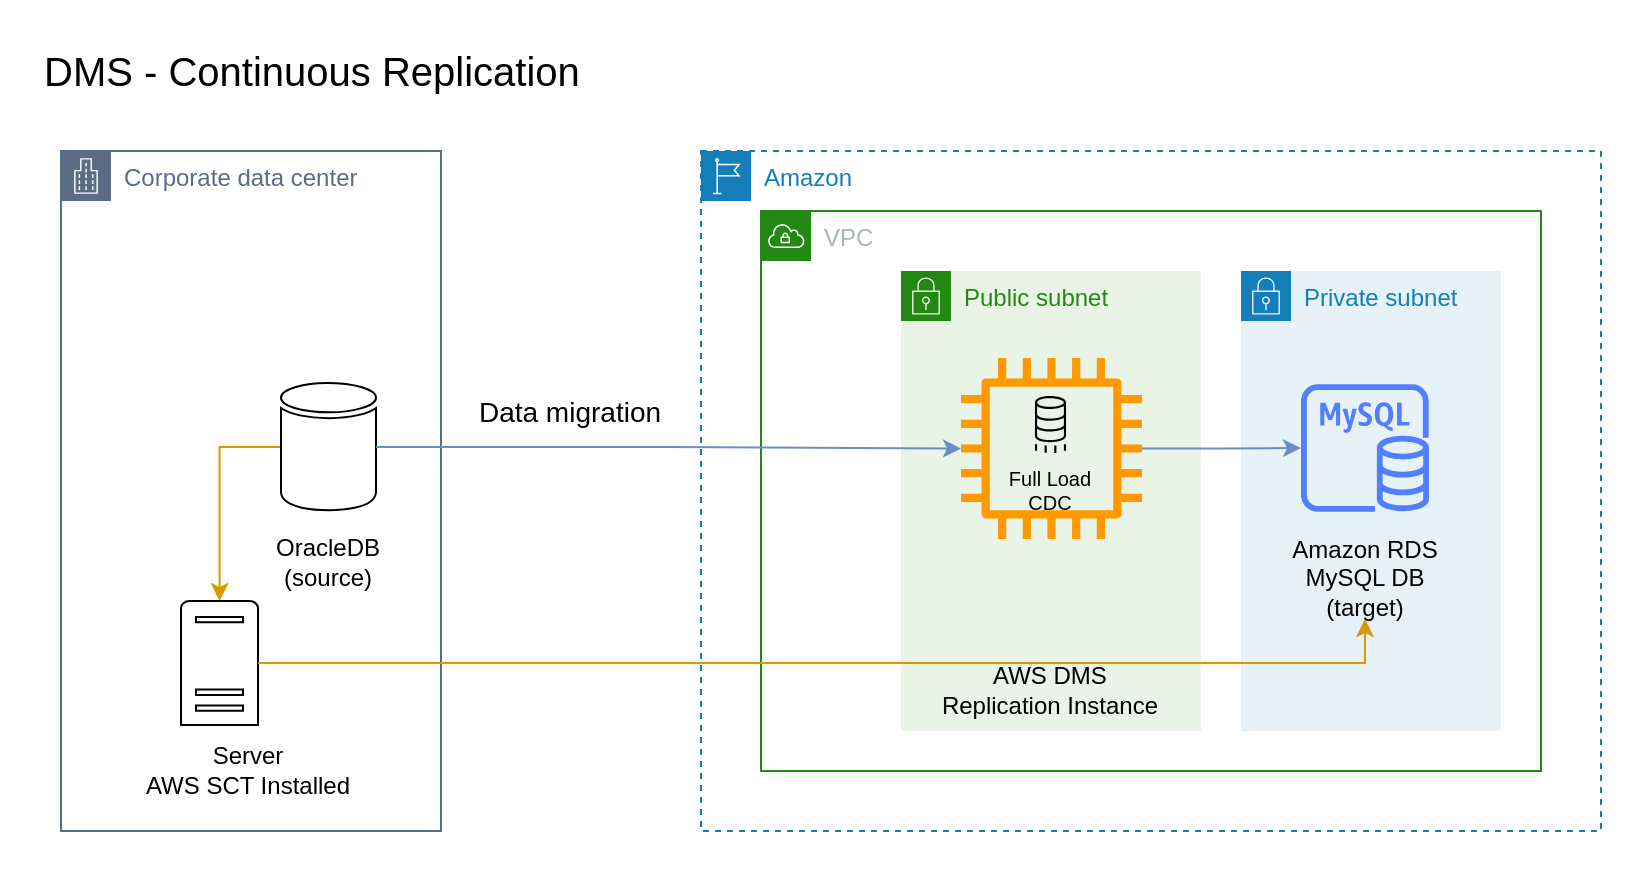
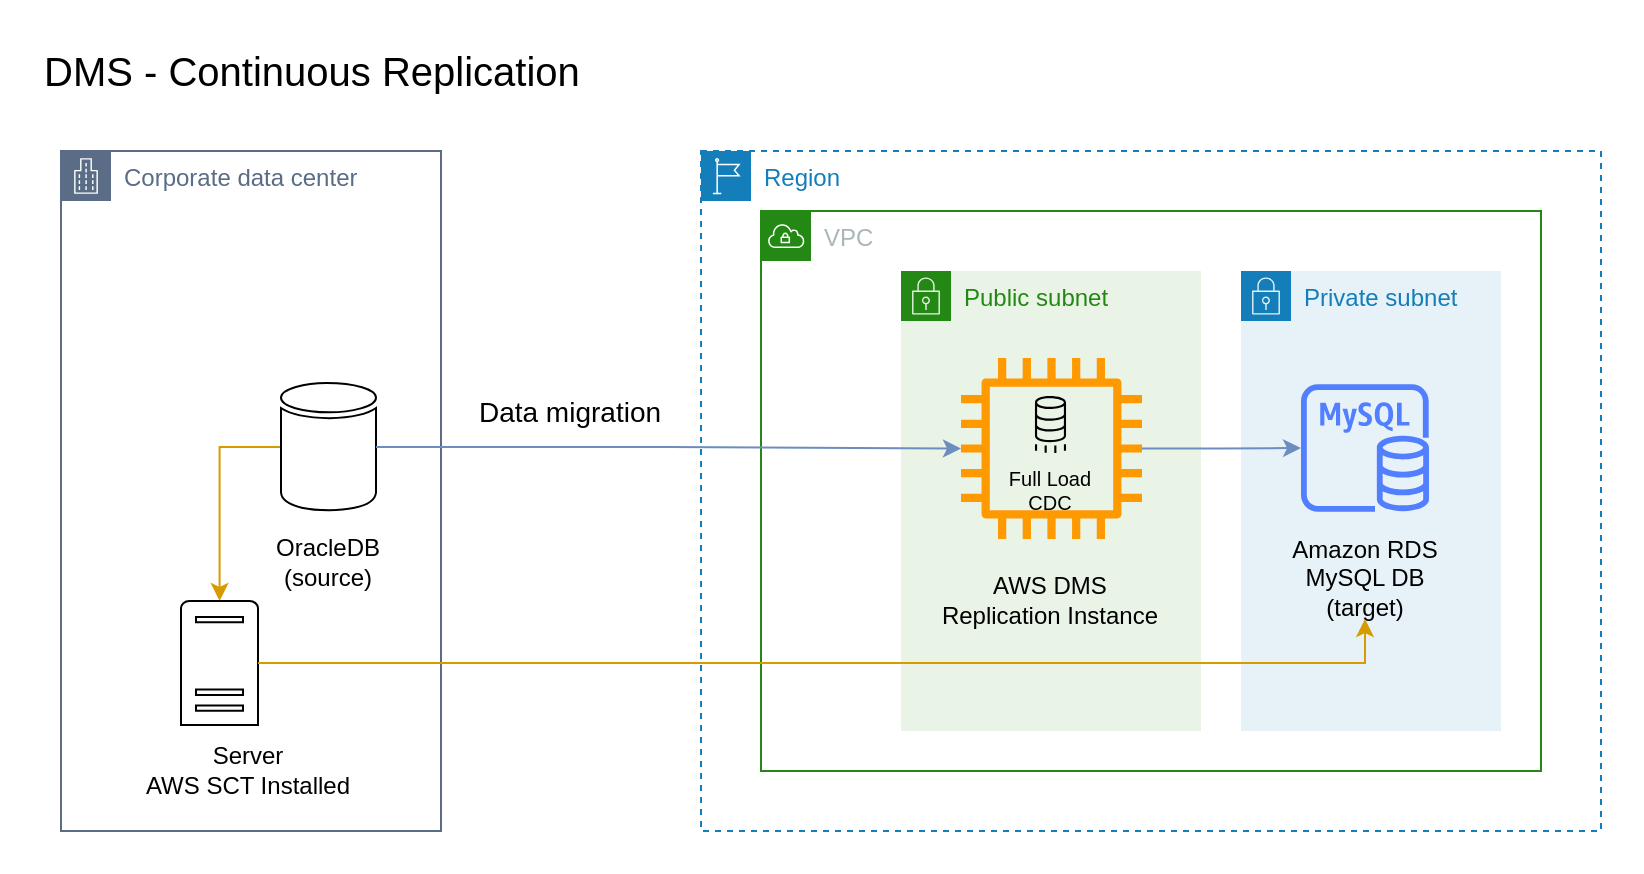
(805, 179) -> (802, 179)
(1052, 691) -> (1052, 601)
